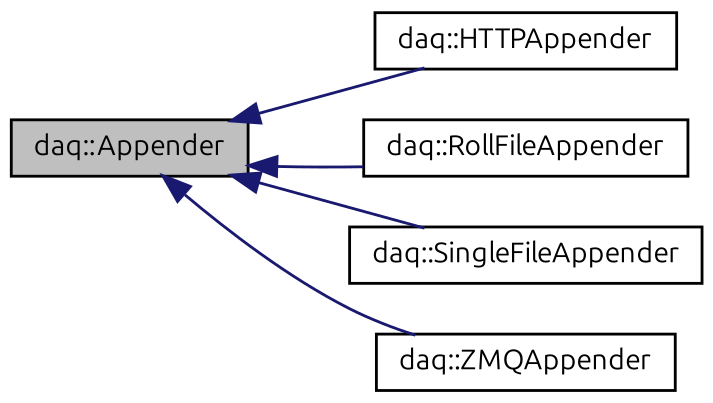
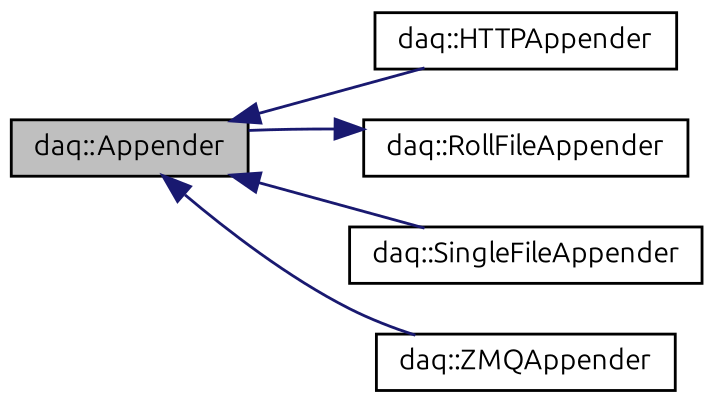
(320, 167) -> (291, 129)
